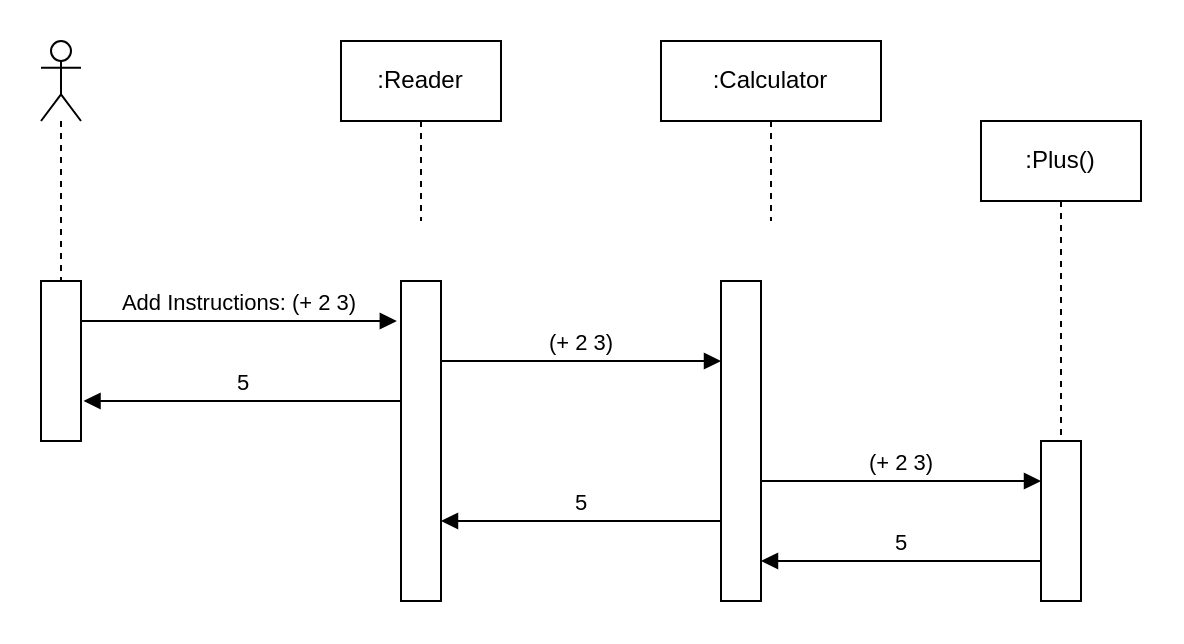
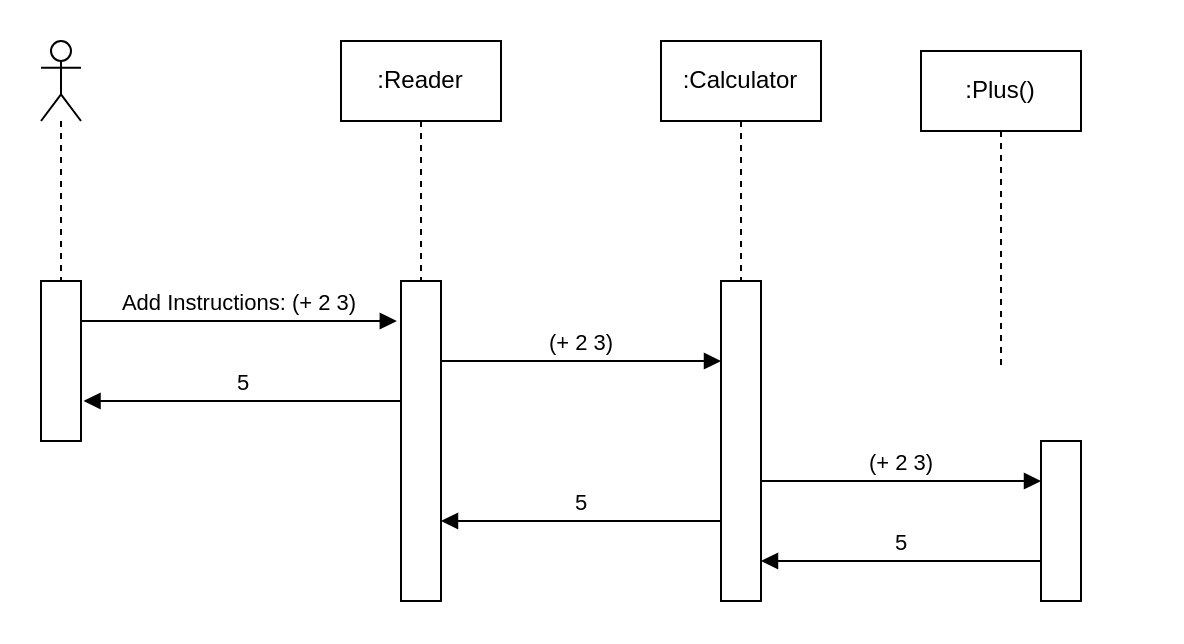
(421, 131) -> (421, 161)
(771, 131) -> (741, 161)
(1061, 281) -> (1001, 211)
